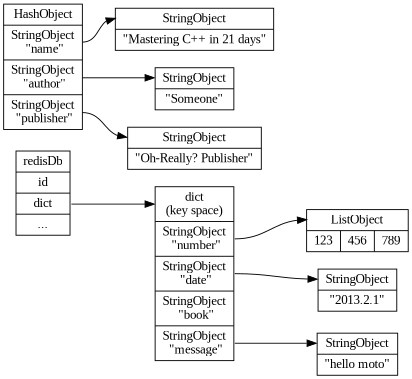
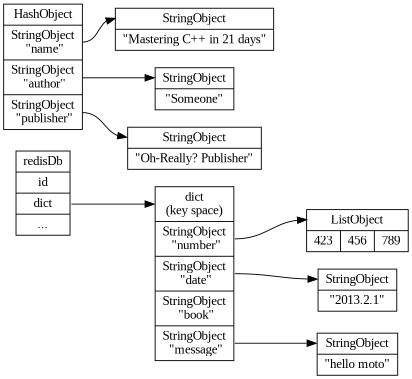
(324, 241) -> (324, 241)
